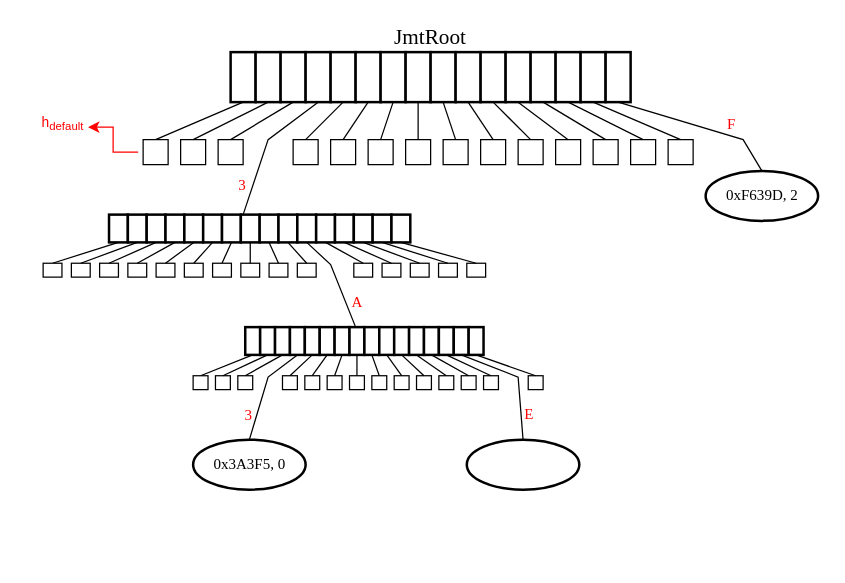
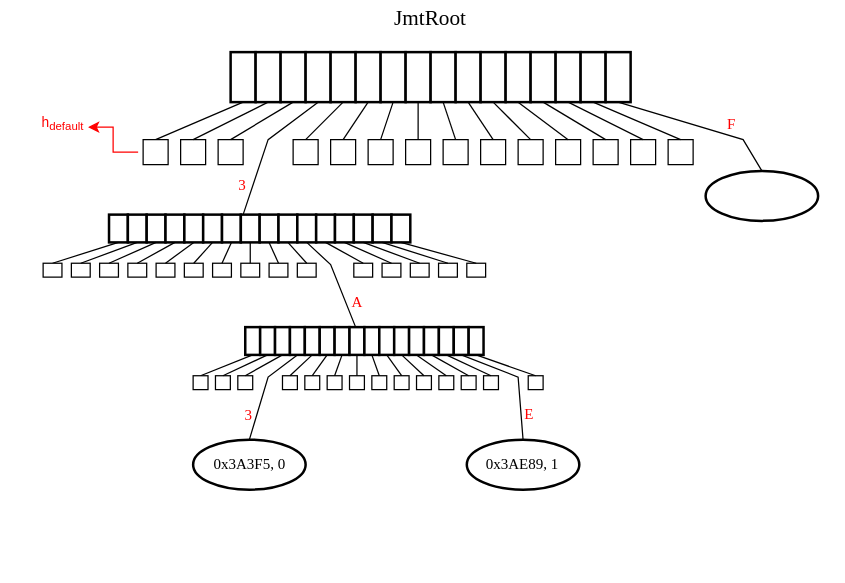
(431, 38) -> (431, 19)
(762, 196) -> none
none -> (523, 464)
